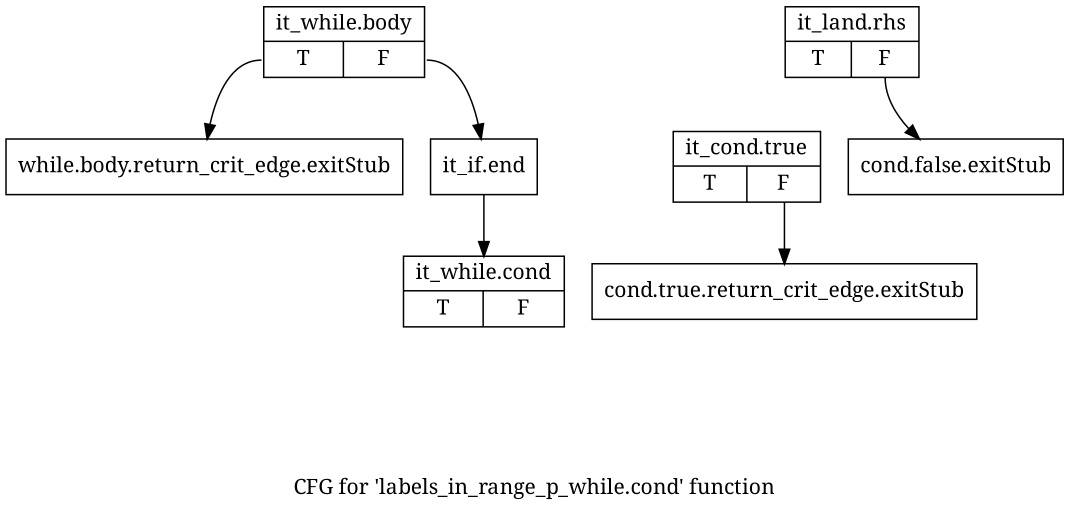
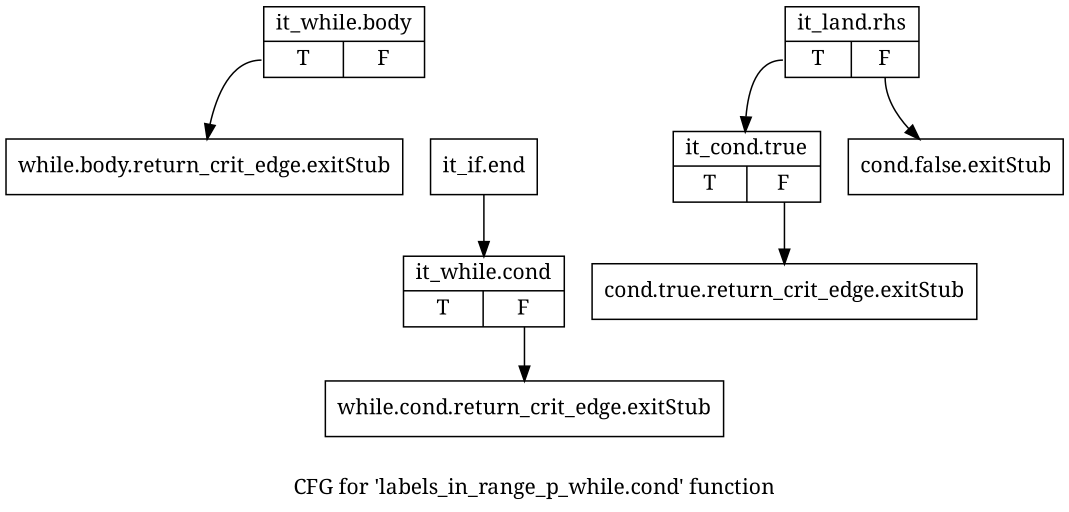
none -> (755, 81)
(463, 83) -> none
none -> (524, 409)
